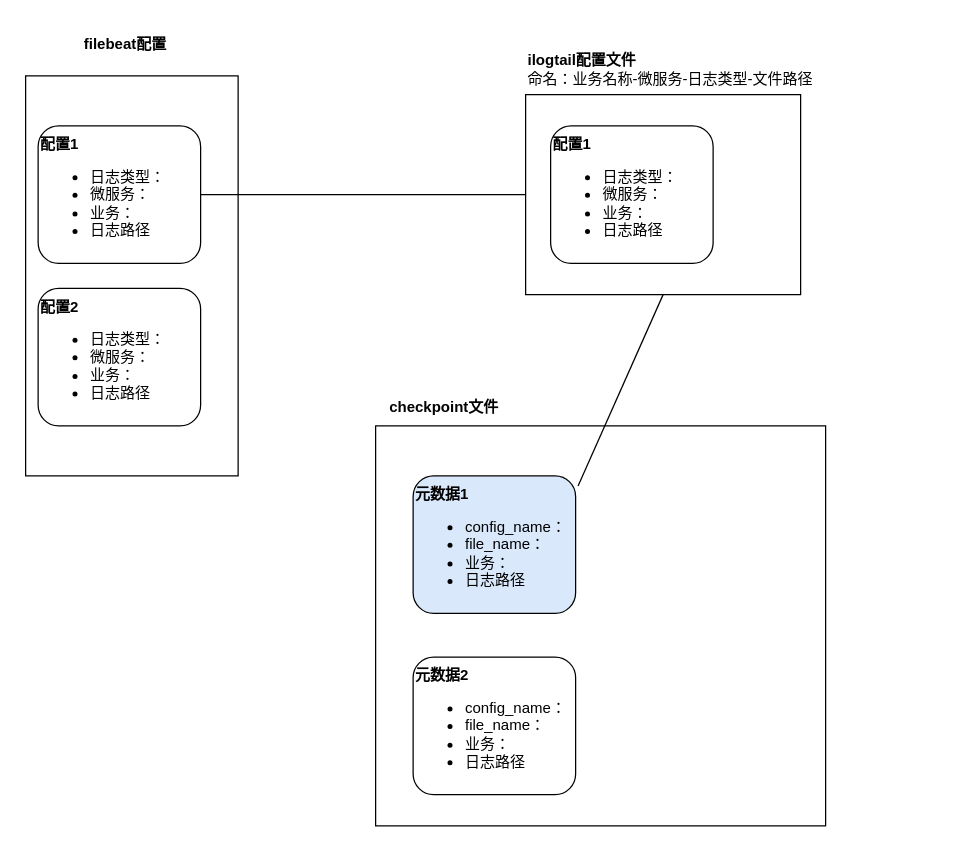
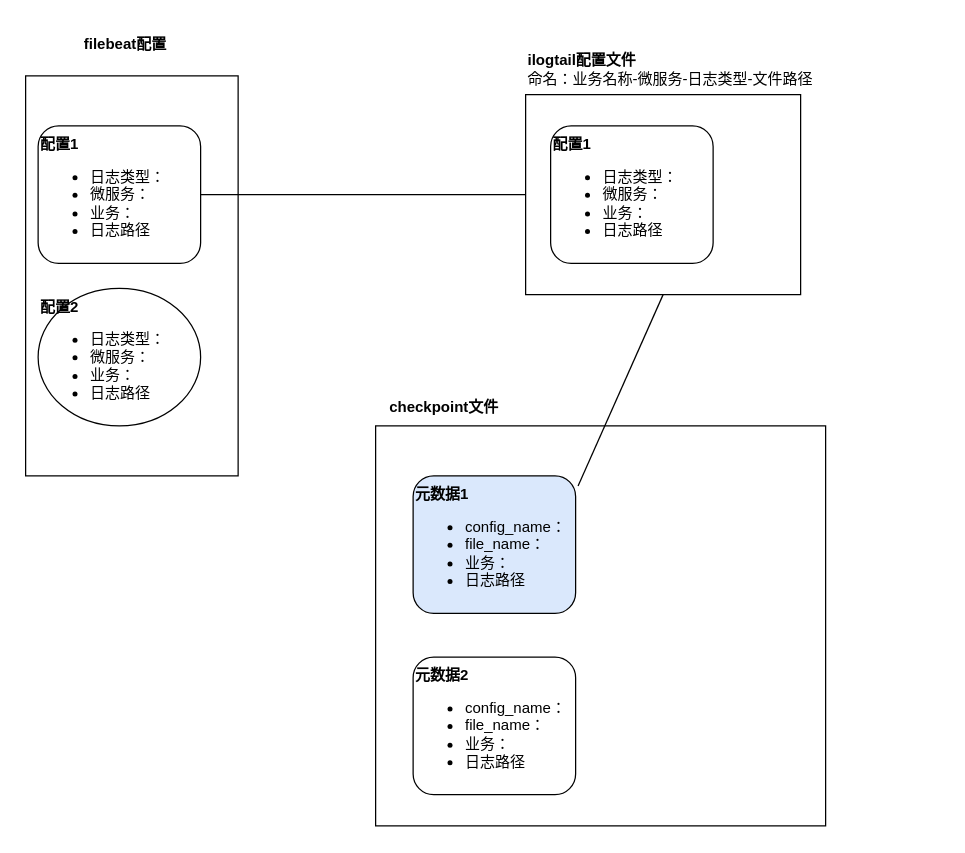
(119, 357) -> (119, 357)
